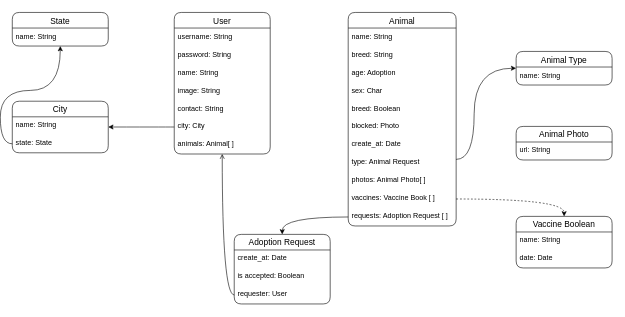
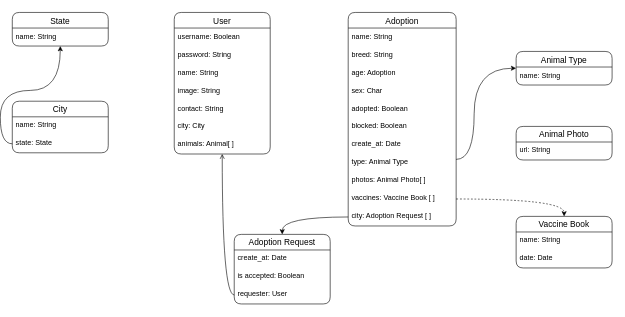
(402, 21) -> (402, 21)
(207, 36) -> (209, 36)
(377, 108) -> (381, 108)
(377, 126) -> (380, 126)
(113, 127) -> none
(387, 162) -> (381, 162)
(406, 216) -> (397, 216)
(564, 225) -> (564, 225)
